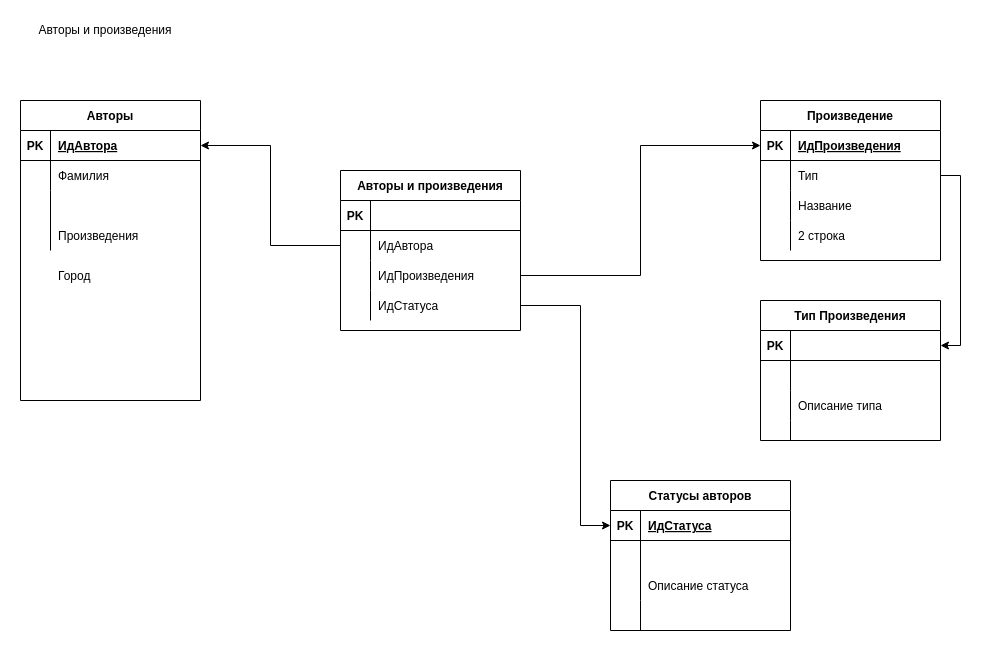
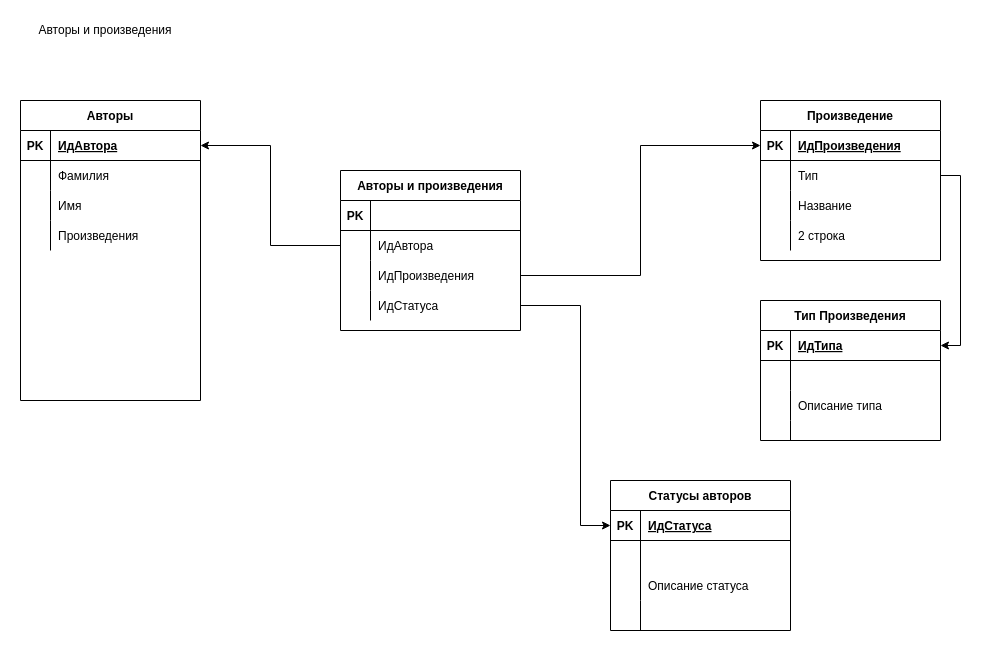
none -> (126, 206)
(126, 276) -> none
none -> (866, 346)
